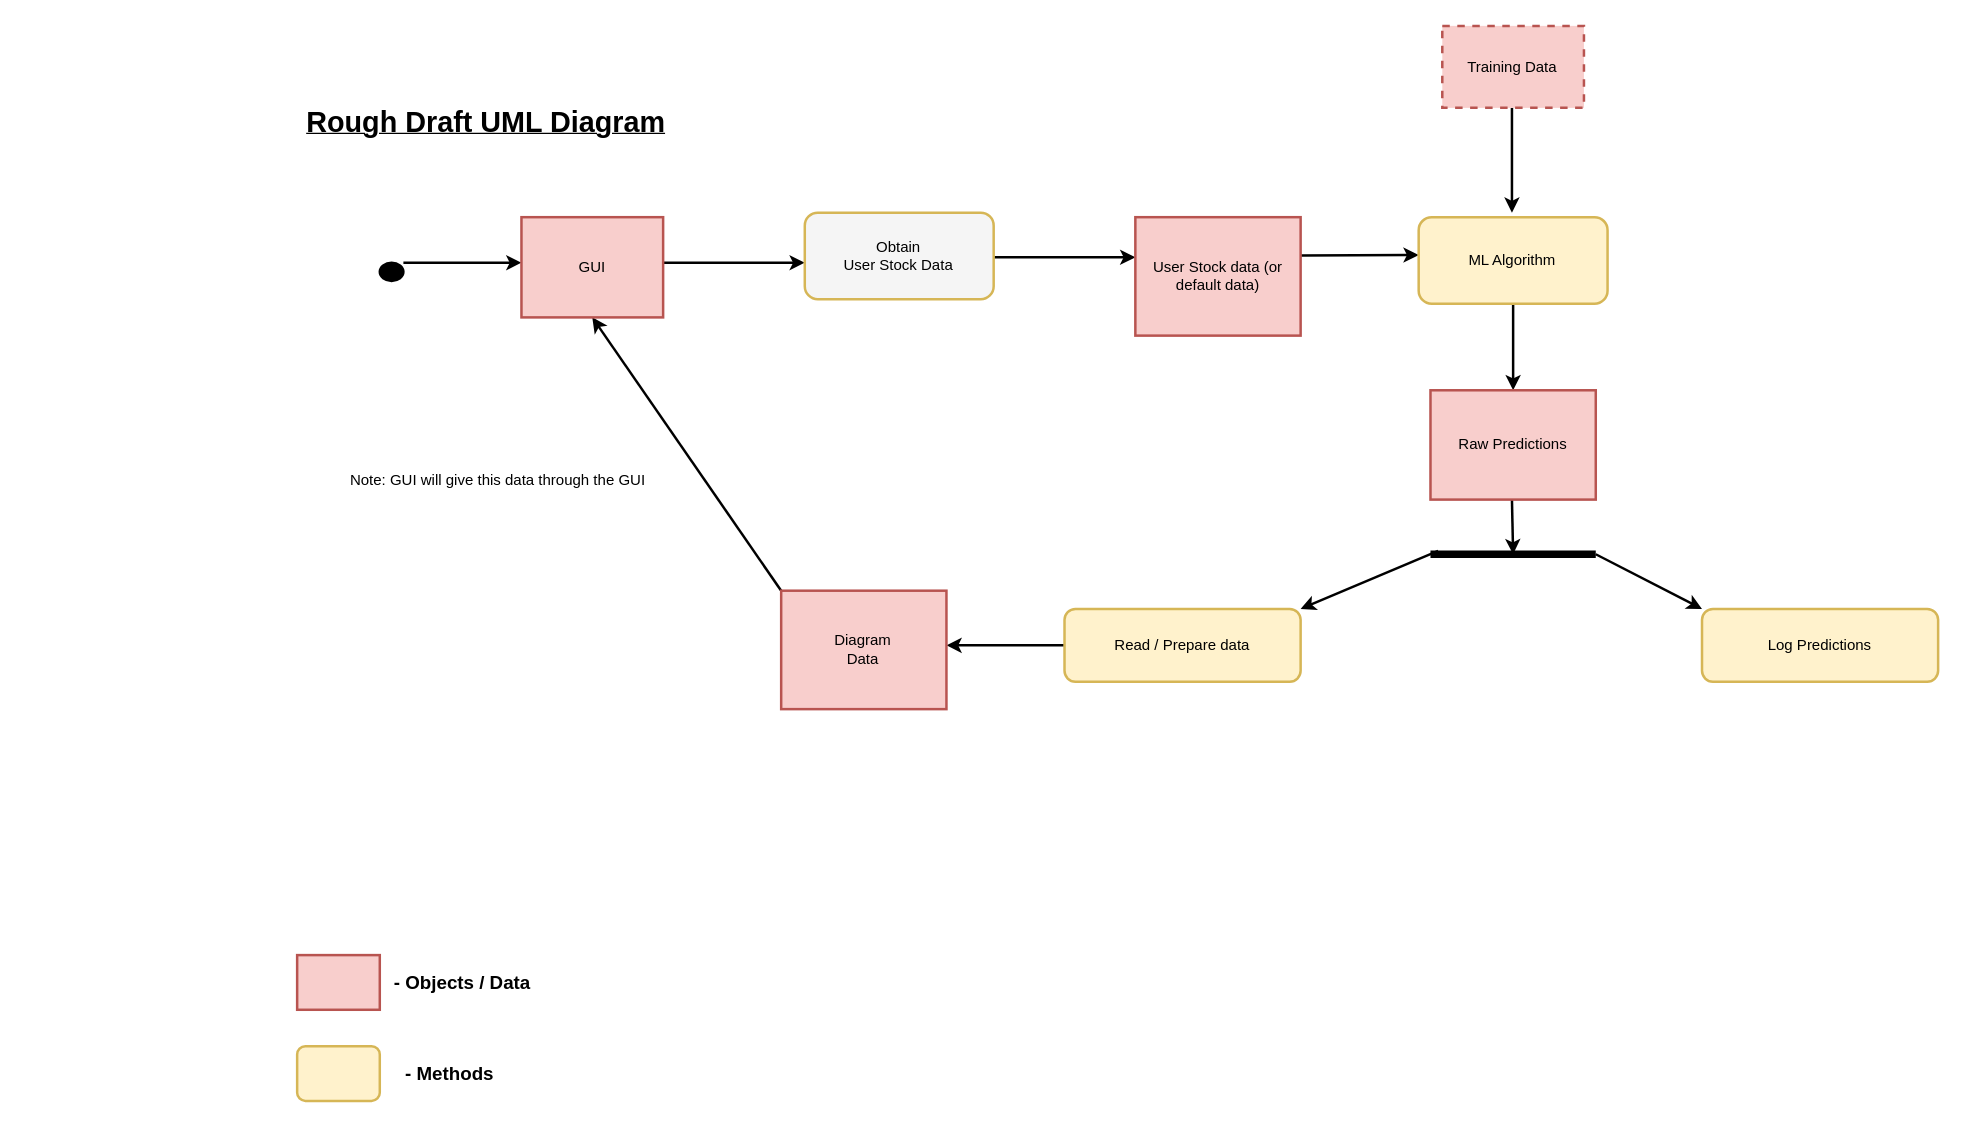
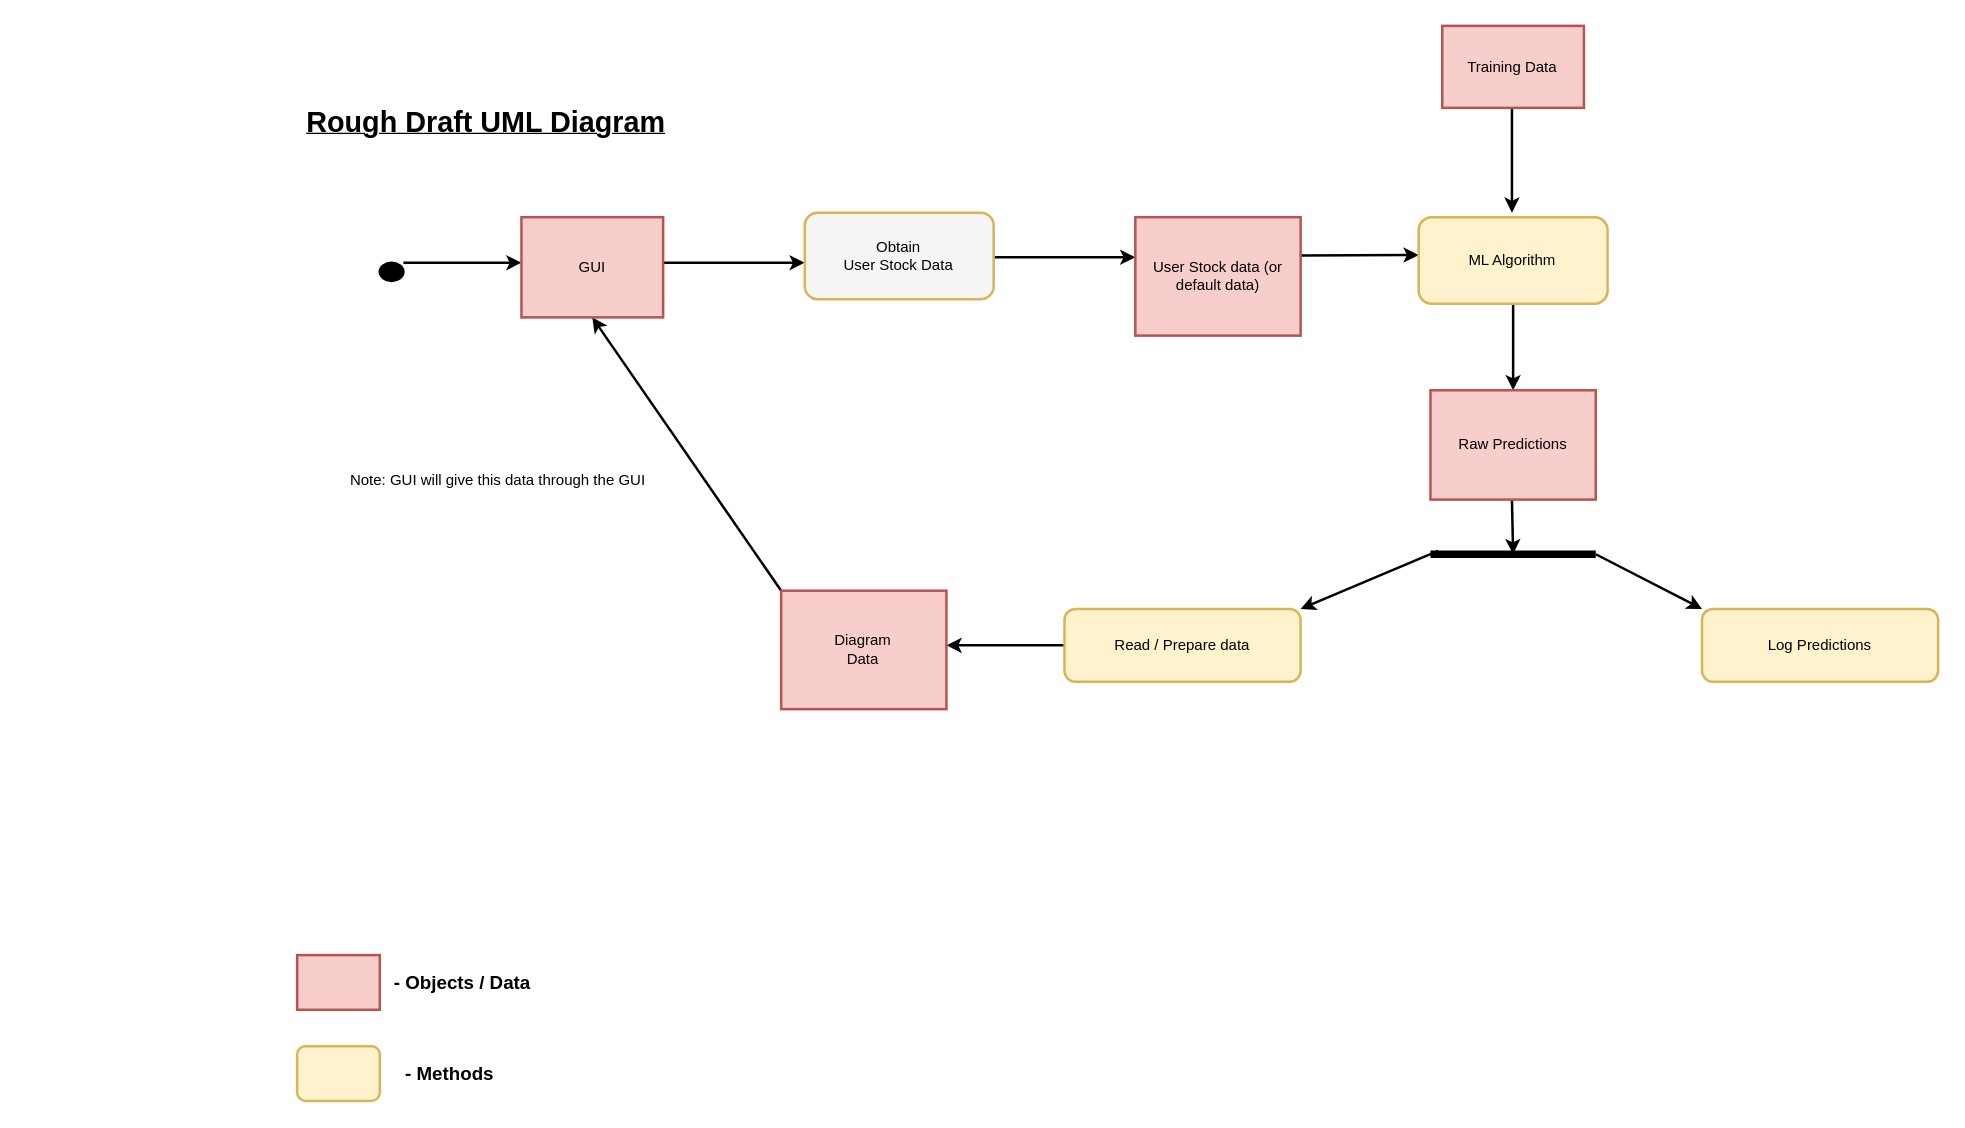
(1513, 67) -> (1513, 67)
